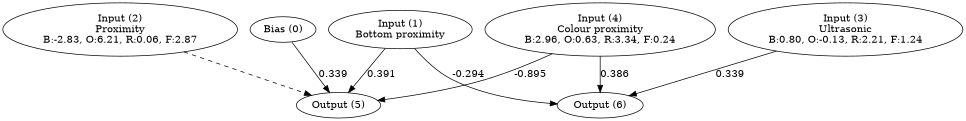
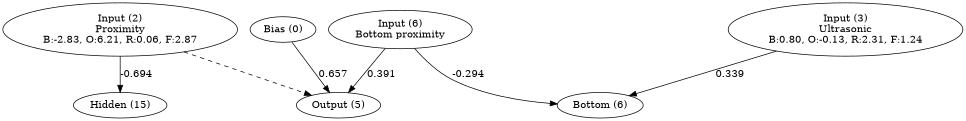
(400, 30) -> (400, 30)
(600, 30) -> none
(846, 30) -> (846, 30)
(333, 74) -> (333, 74)
none -> (120, 105)
(600, 105) -> (600, 105)
